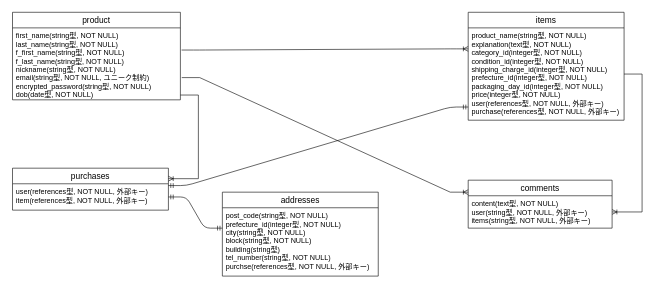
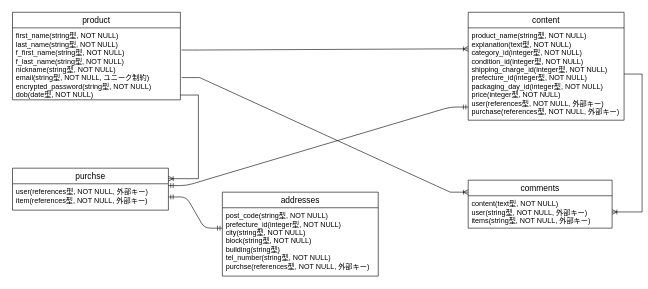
(546, 21) -> (546, 21)
(90, 177) -> (90, 177)
